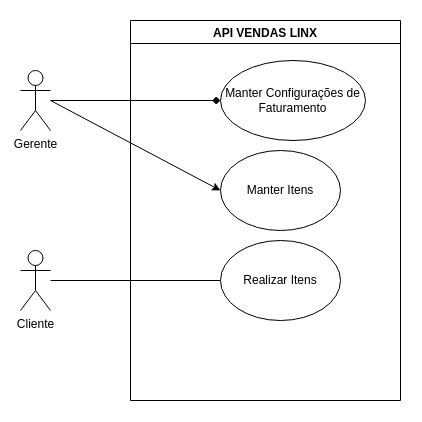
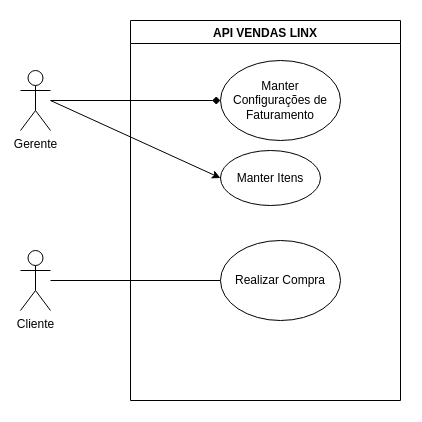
(293, 101) -> (281, 101)
(281, 191) -> (271, 178)
(281, 281) -> (281, 281)
